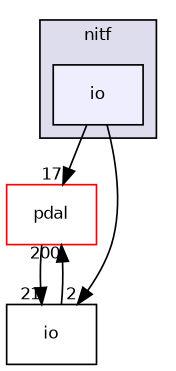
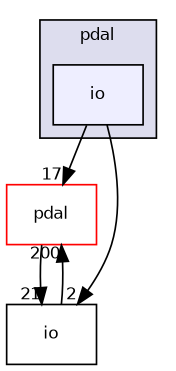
(98, 36) -> (98, 36)
